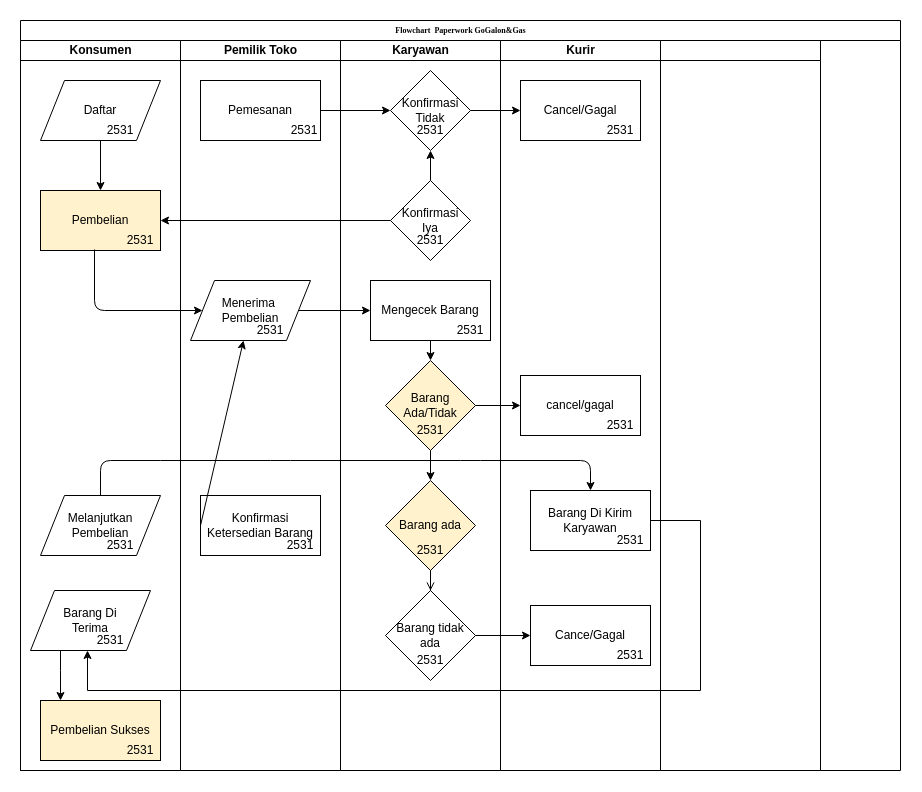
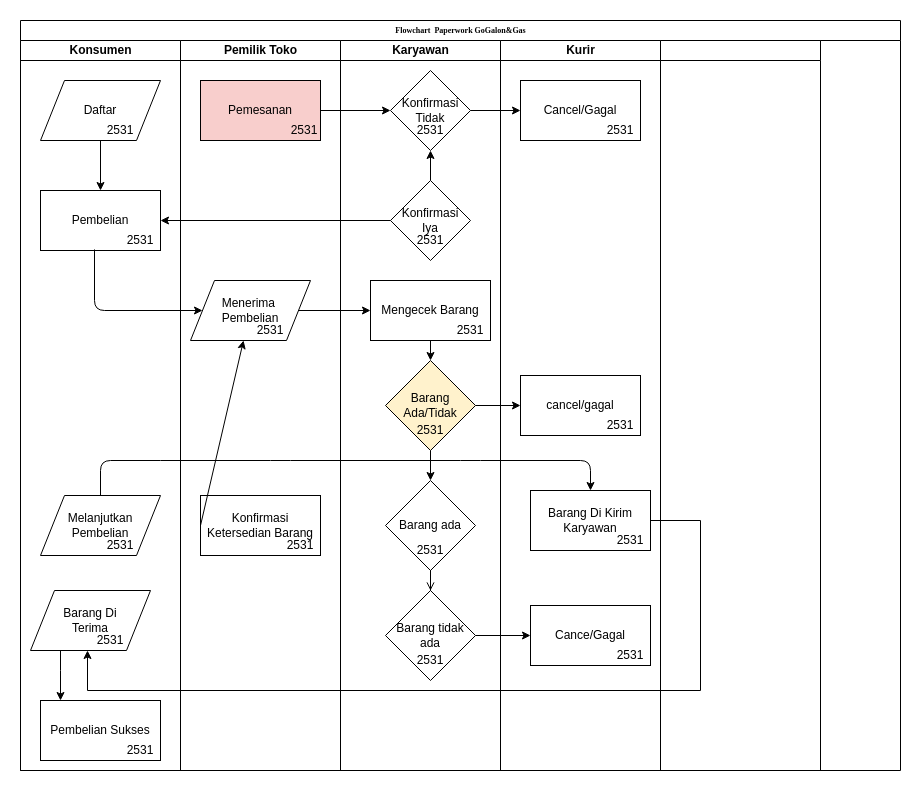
(261, 111) -> (261, 111)
(101, 221) -> (101, 221)
(431, 526) -> (431, 526)
(101, 731) -> (101, 731)
